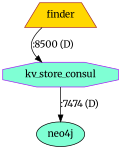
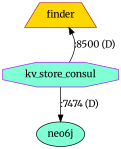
(32, 41) -> (75, 48)
(61, 134) -> (61, 134)
